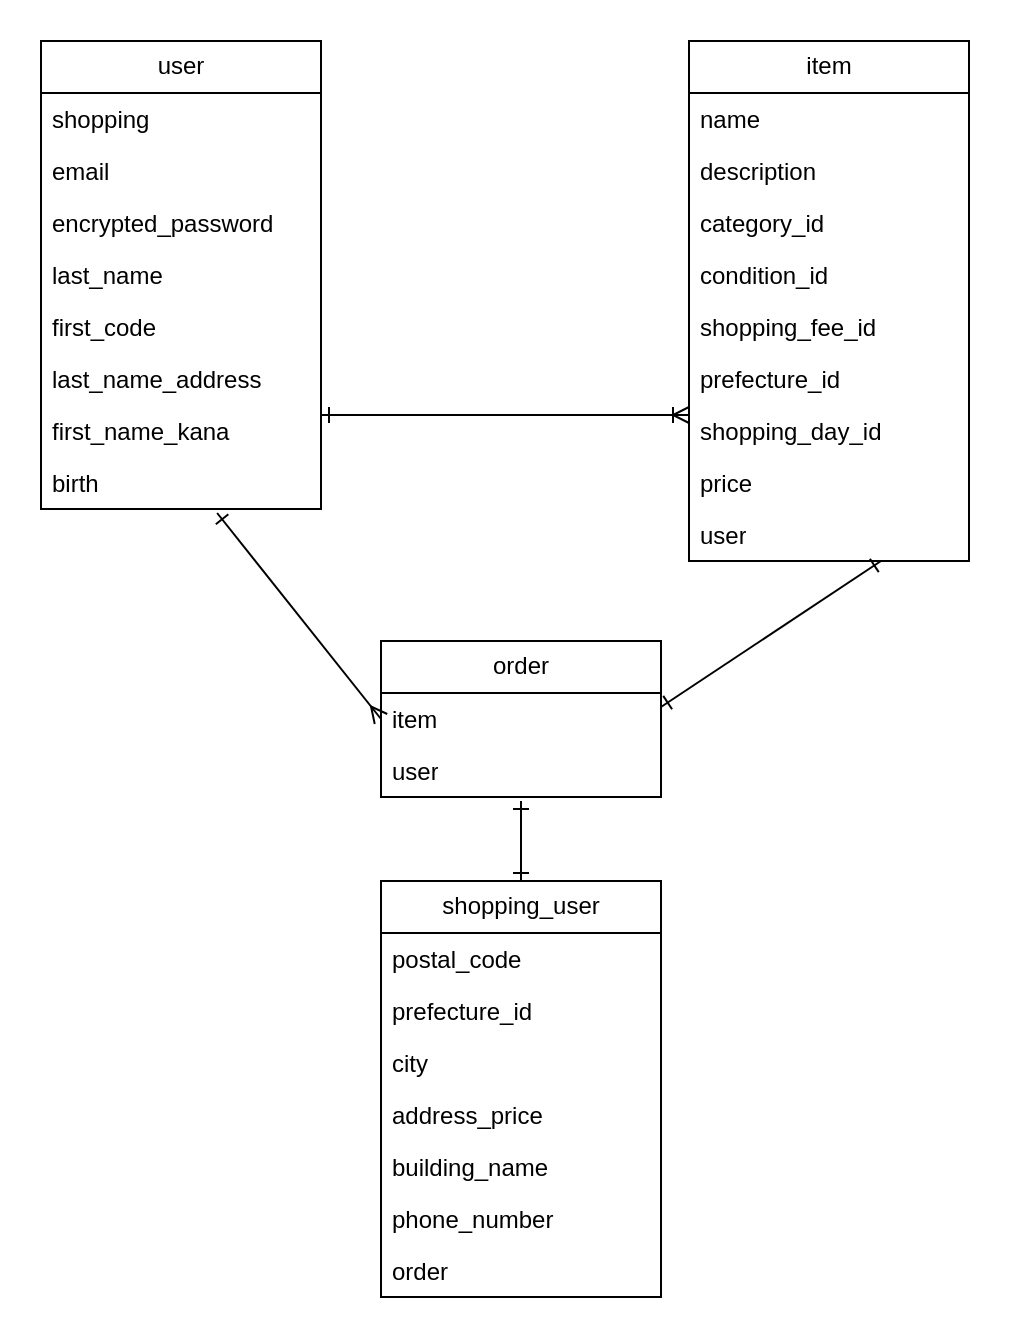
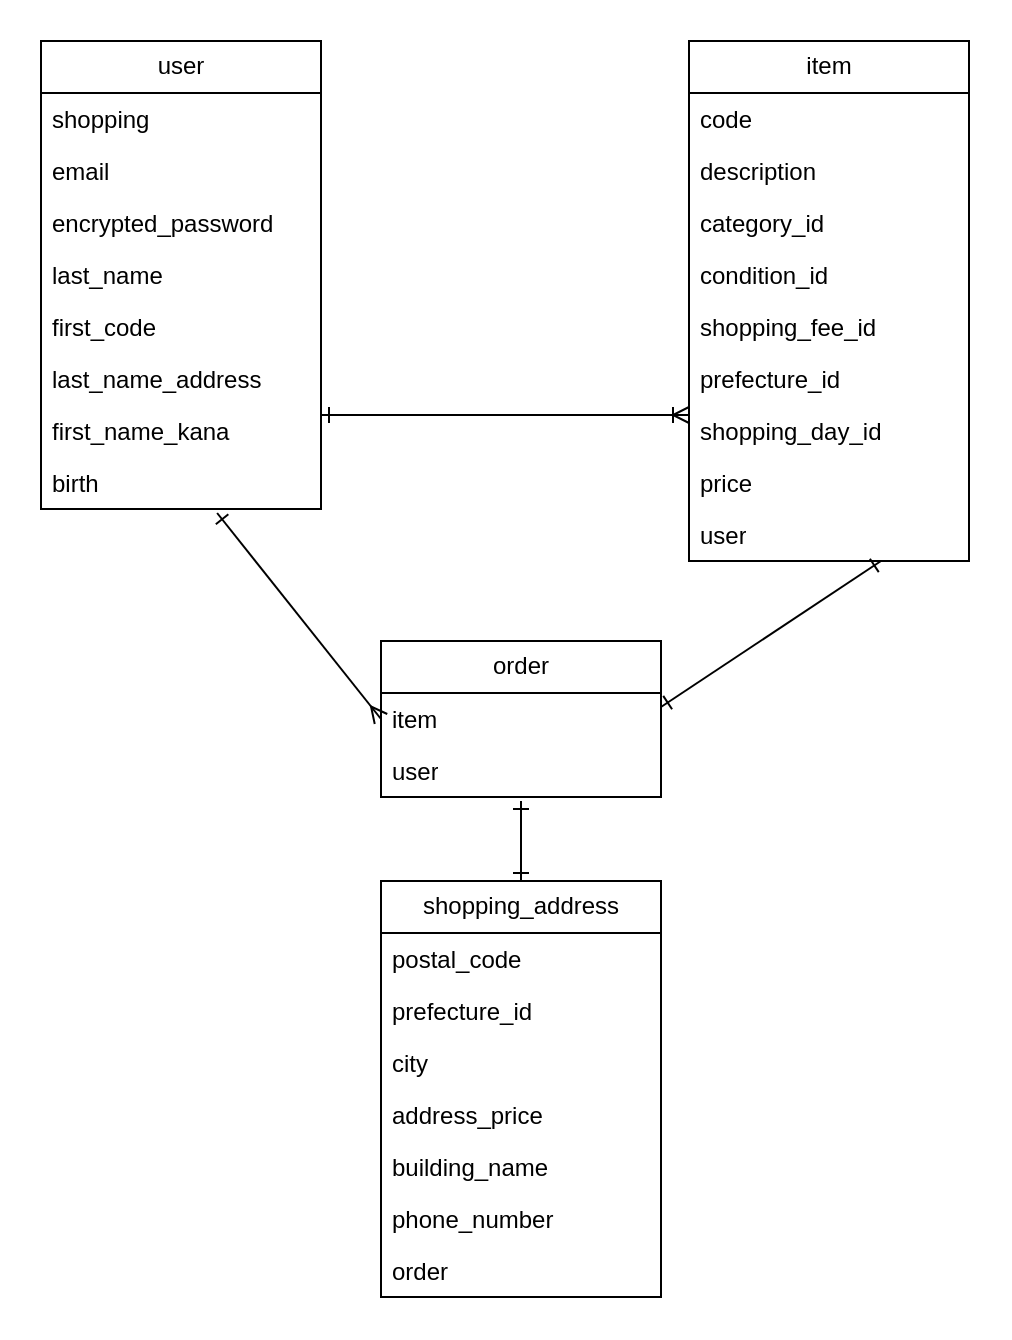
(728, 121) -> (728, 121)
(522, 907) -> (522, 907)
